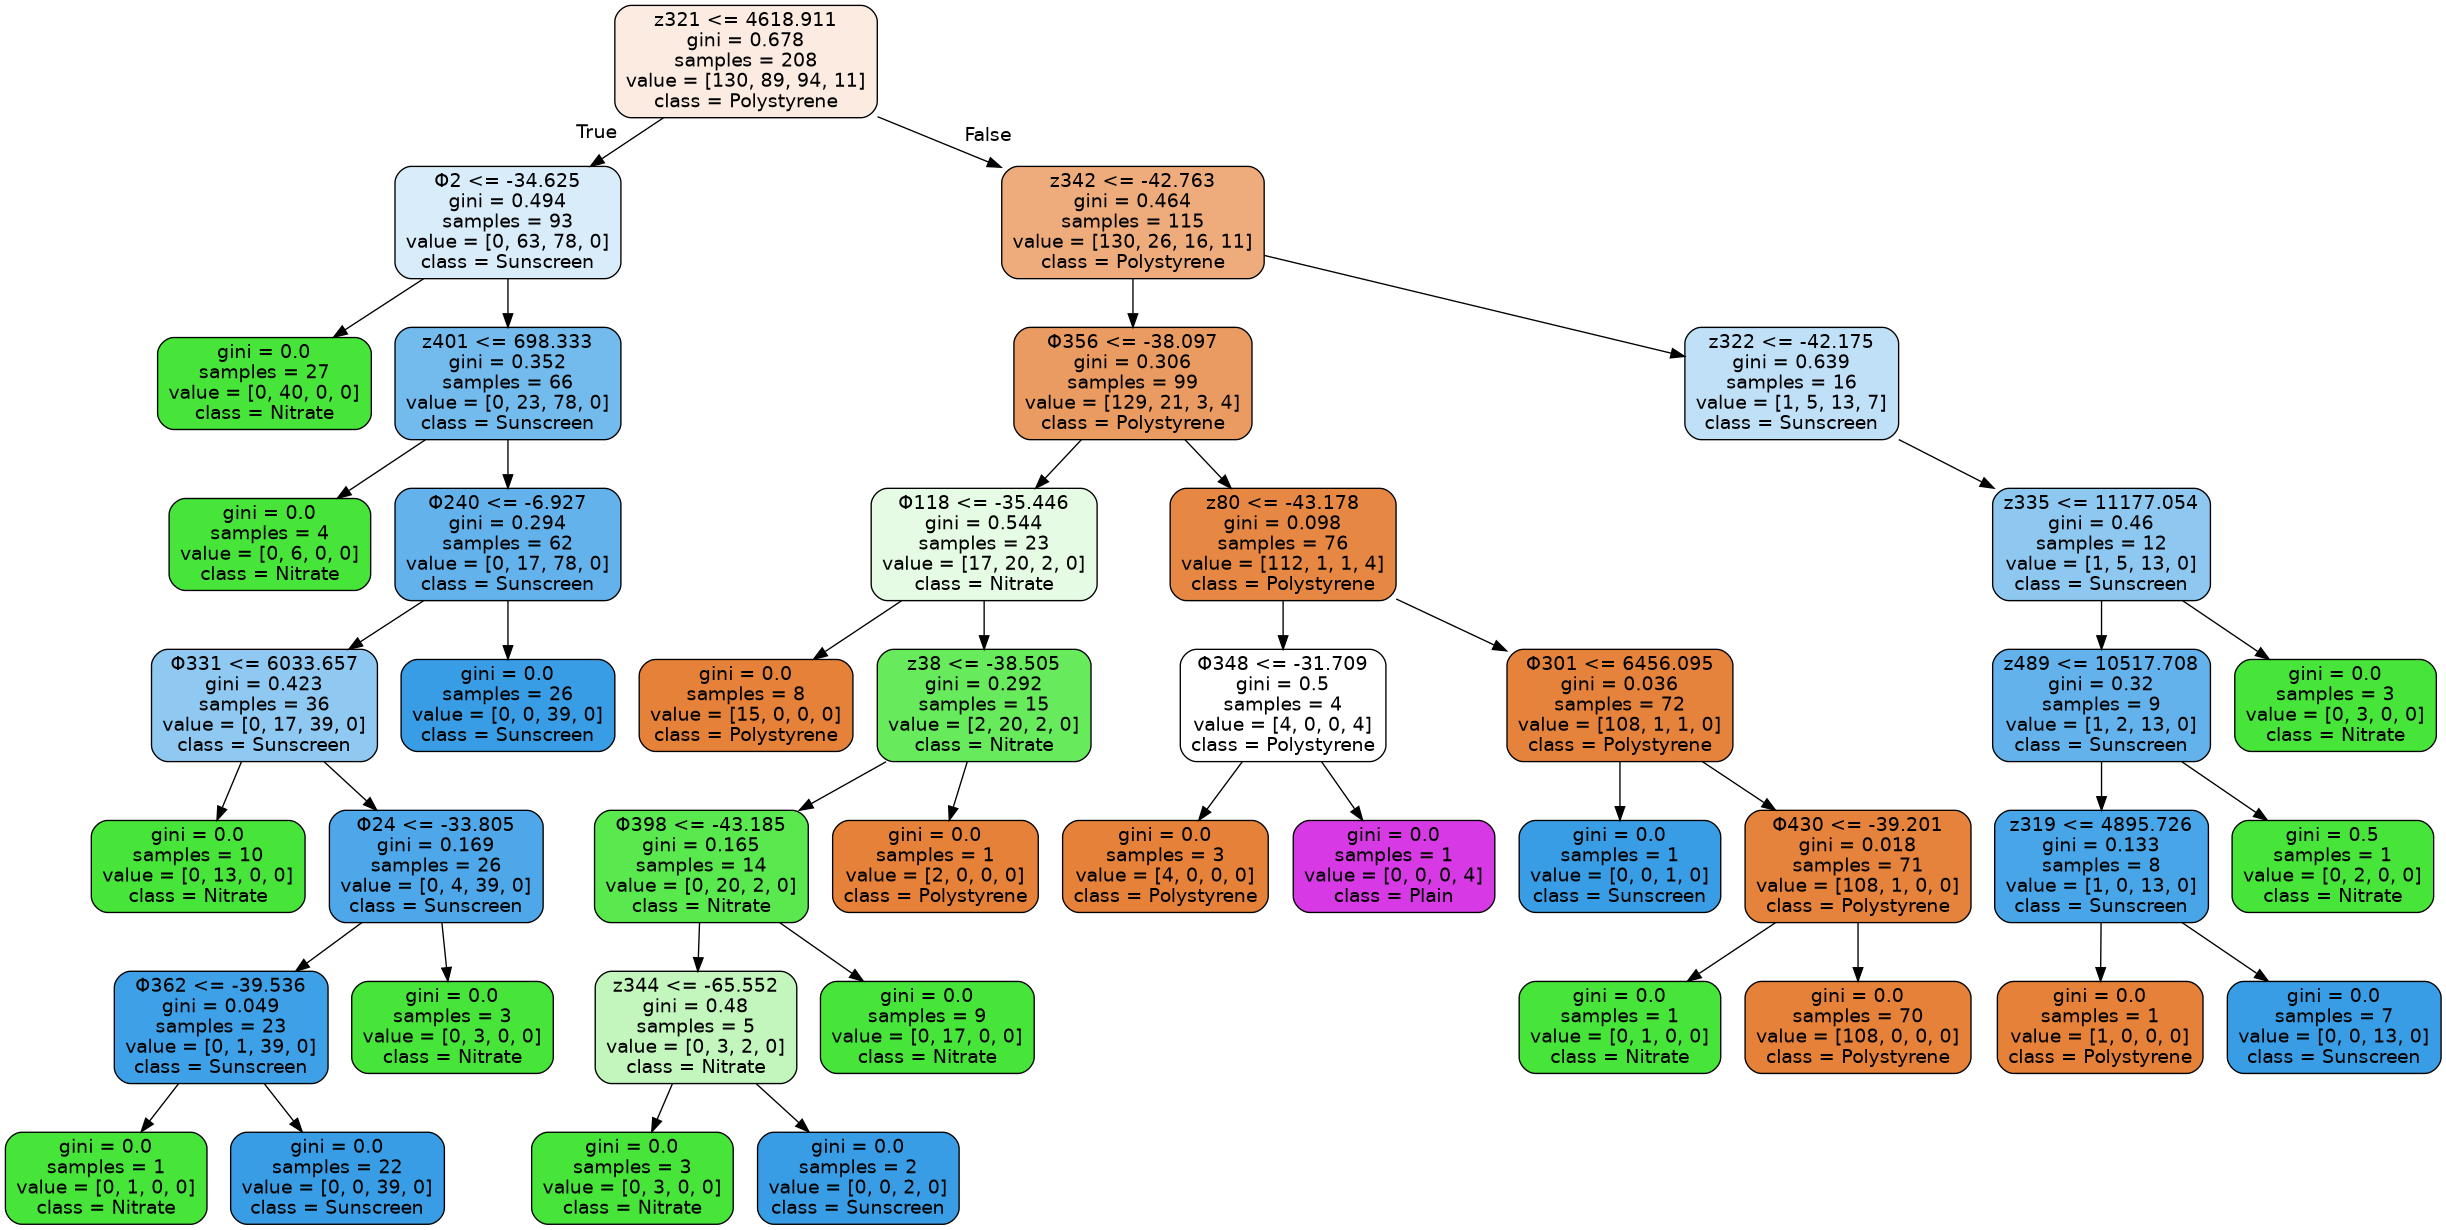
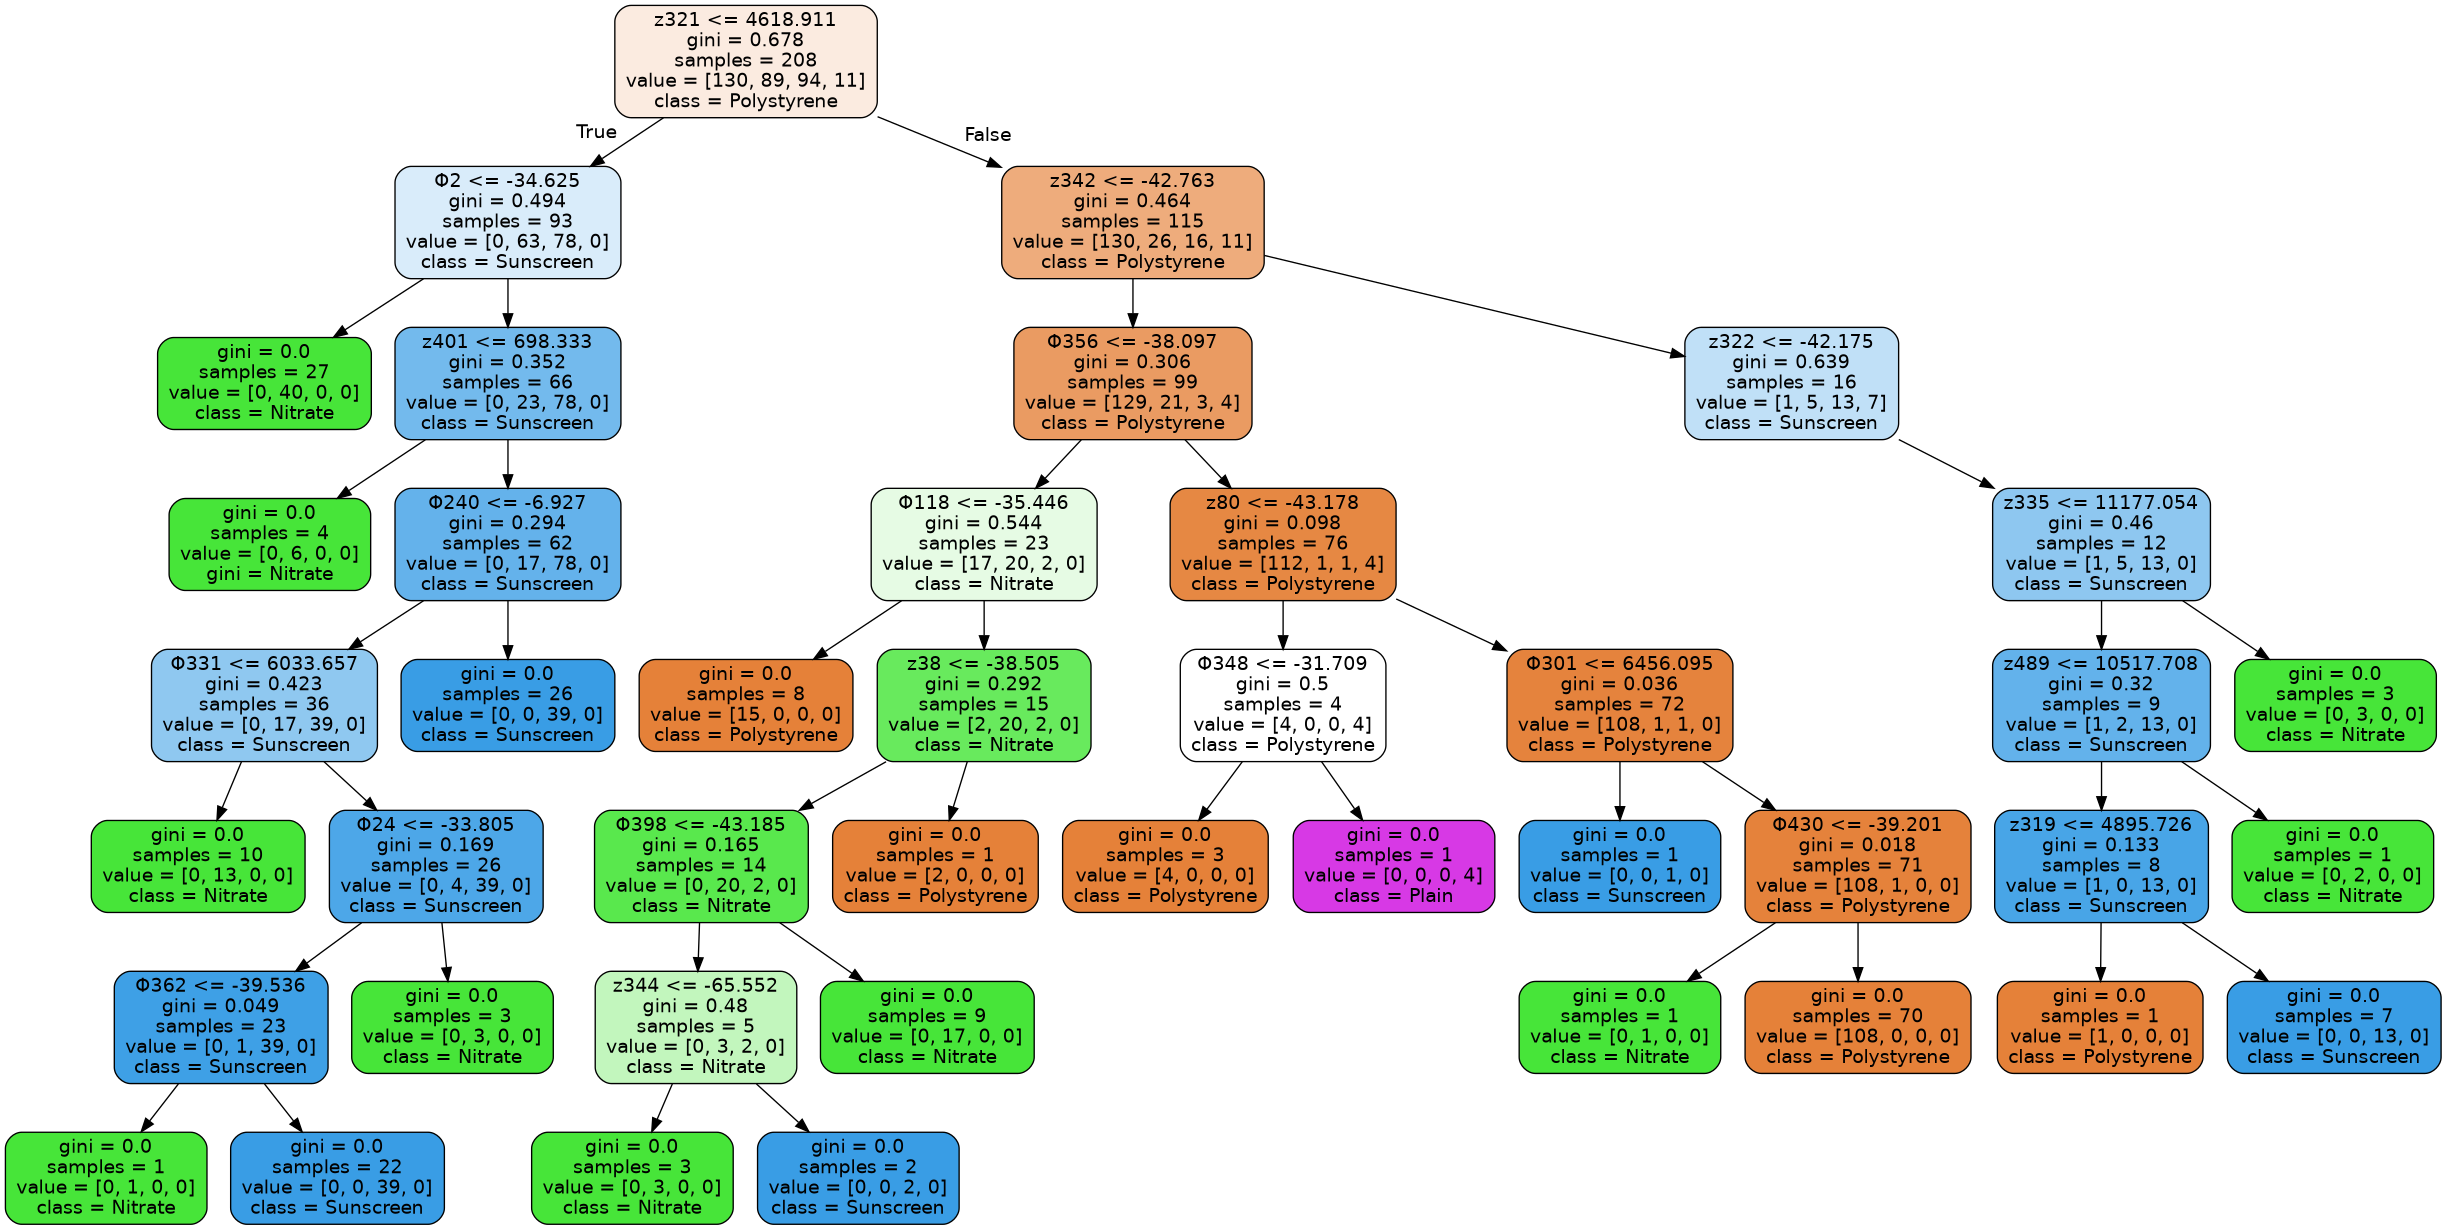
(270, 544) -> (270, 544)
(2333, 866) -> (2333, 866)
